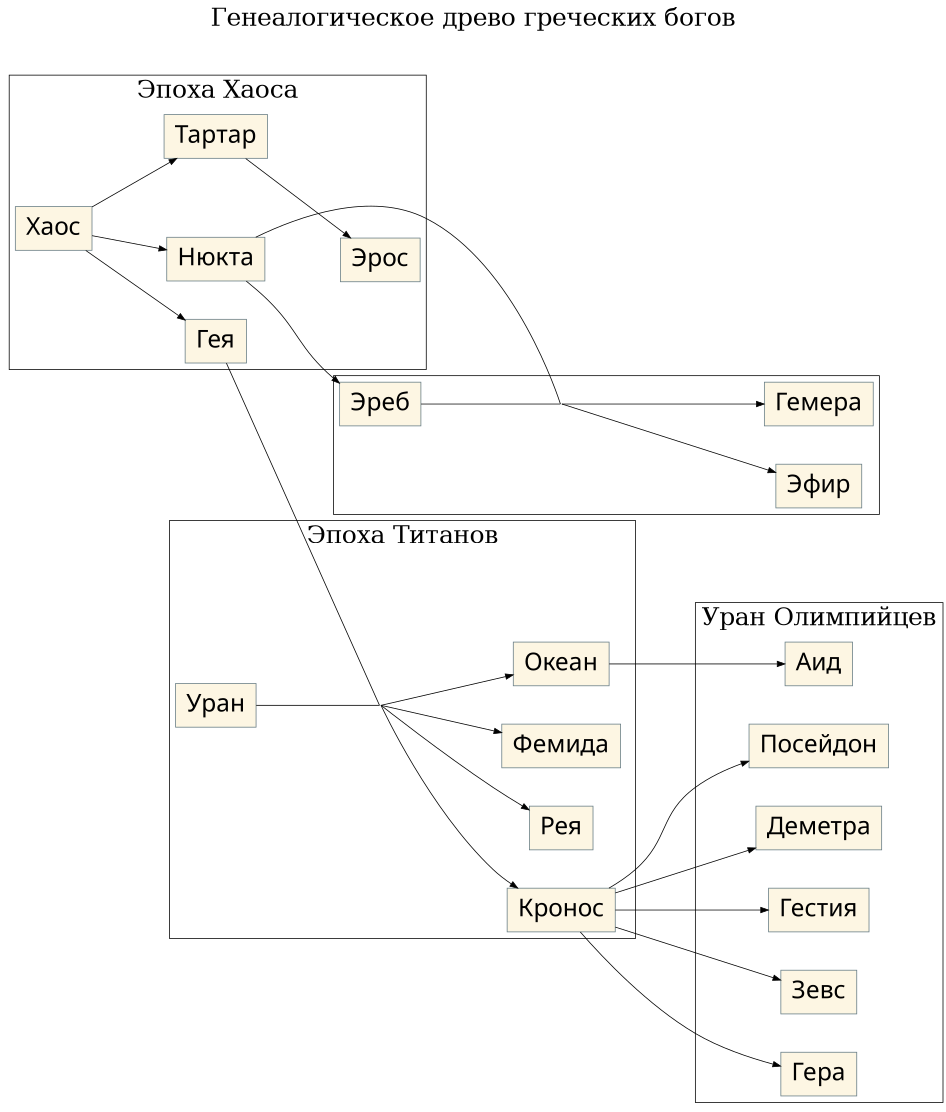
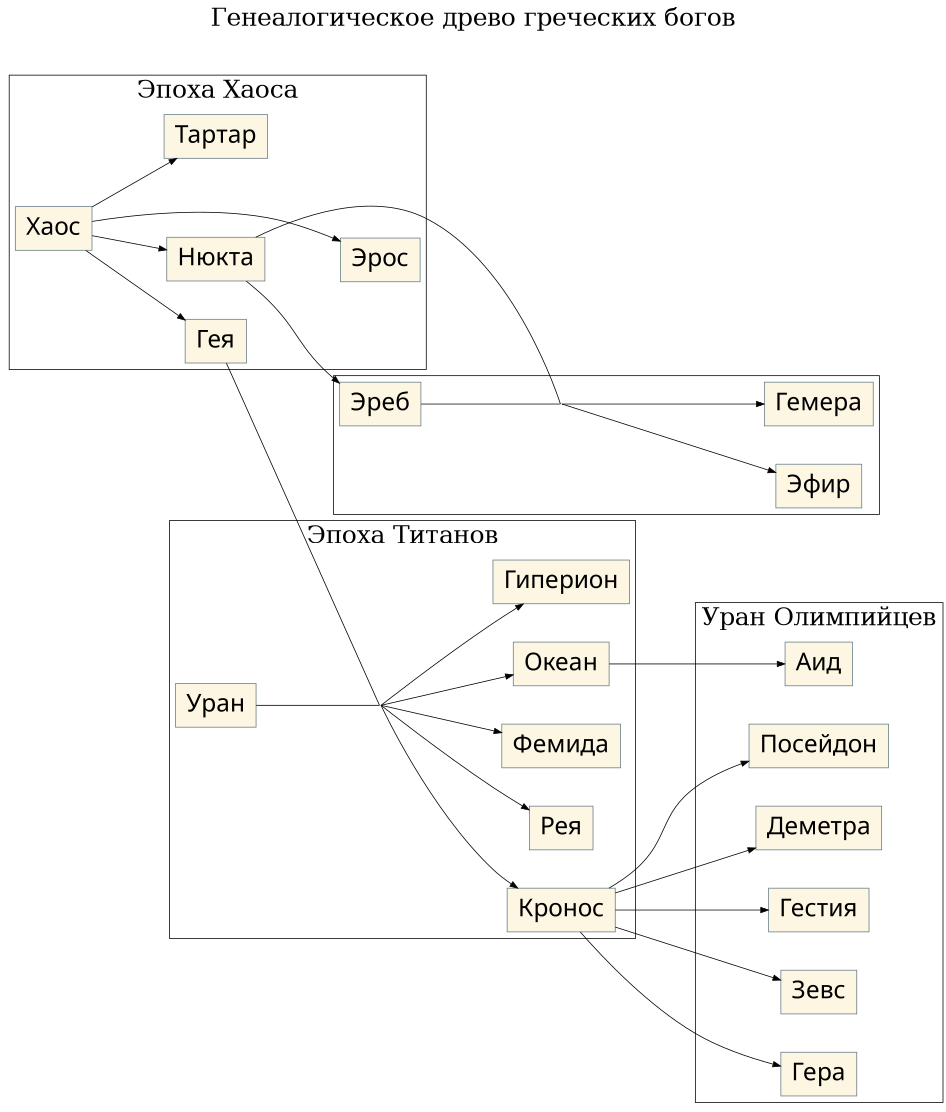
(295, 196) -> (214, 213)
none -> (561, 582)
